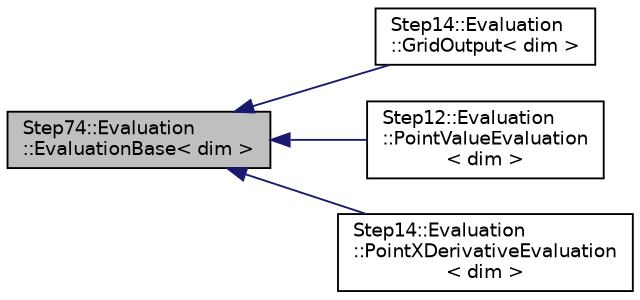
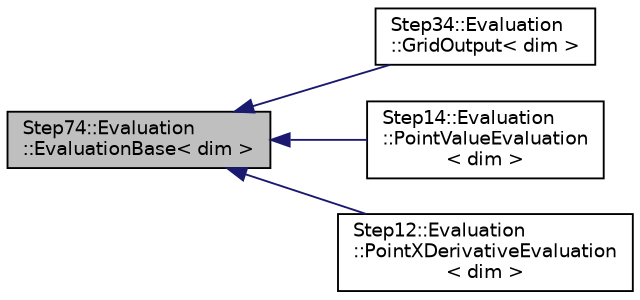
(485, 37) -> (485, 37)
(485, 140) -> (485, 140)
(485, 253) -> (485, 253)
